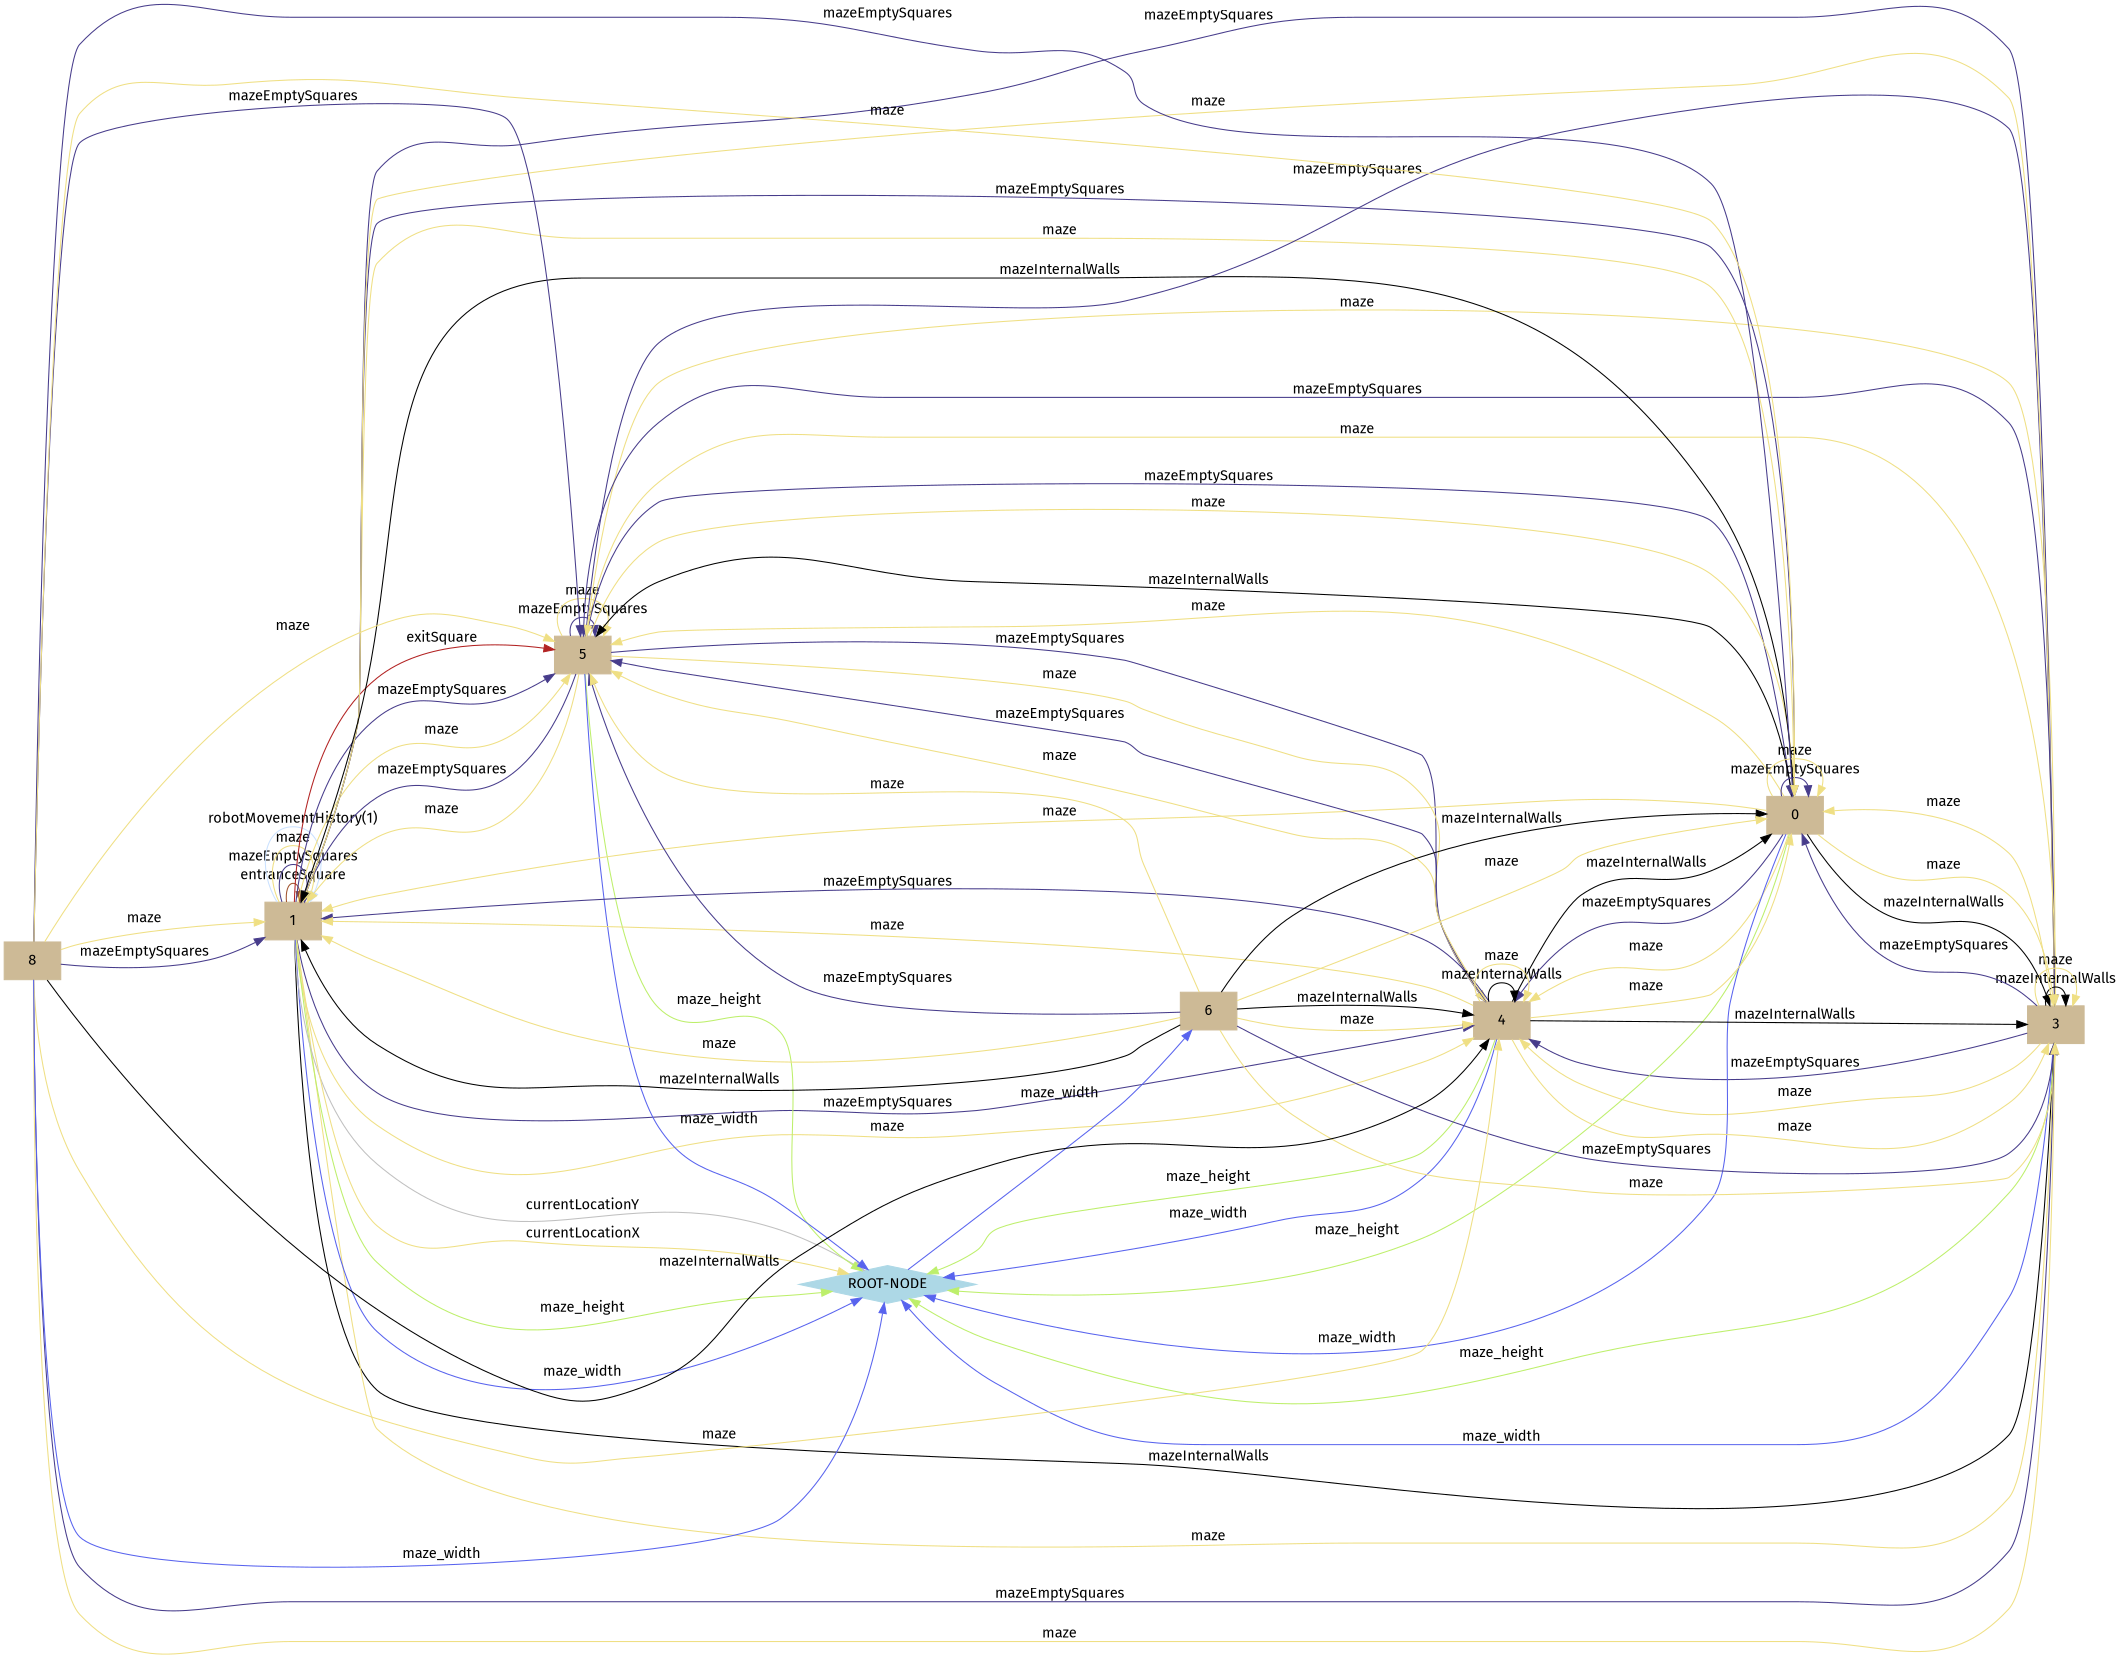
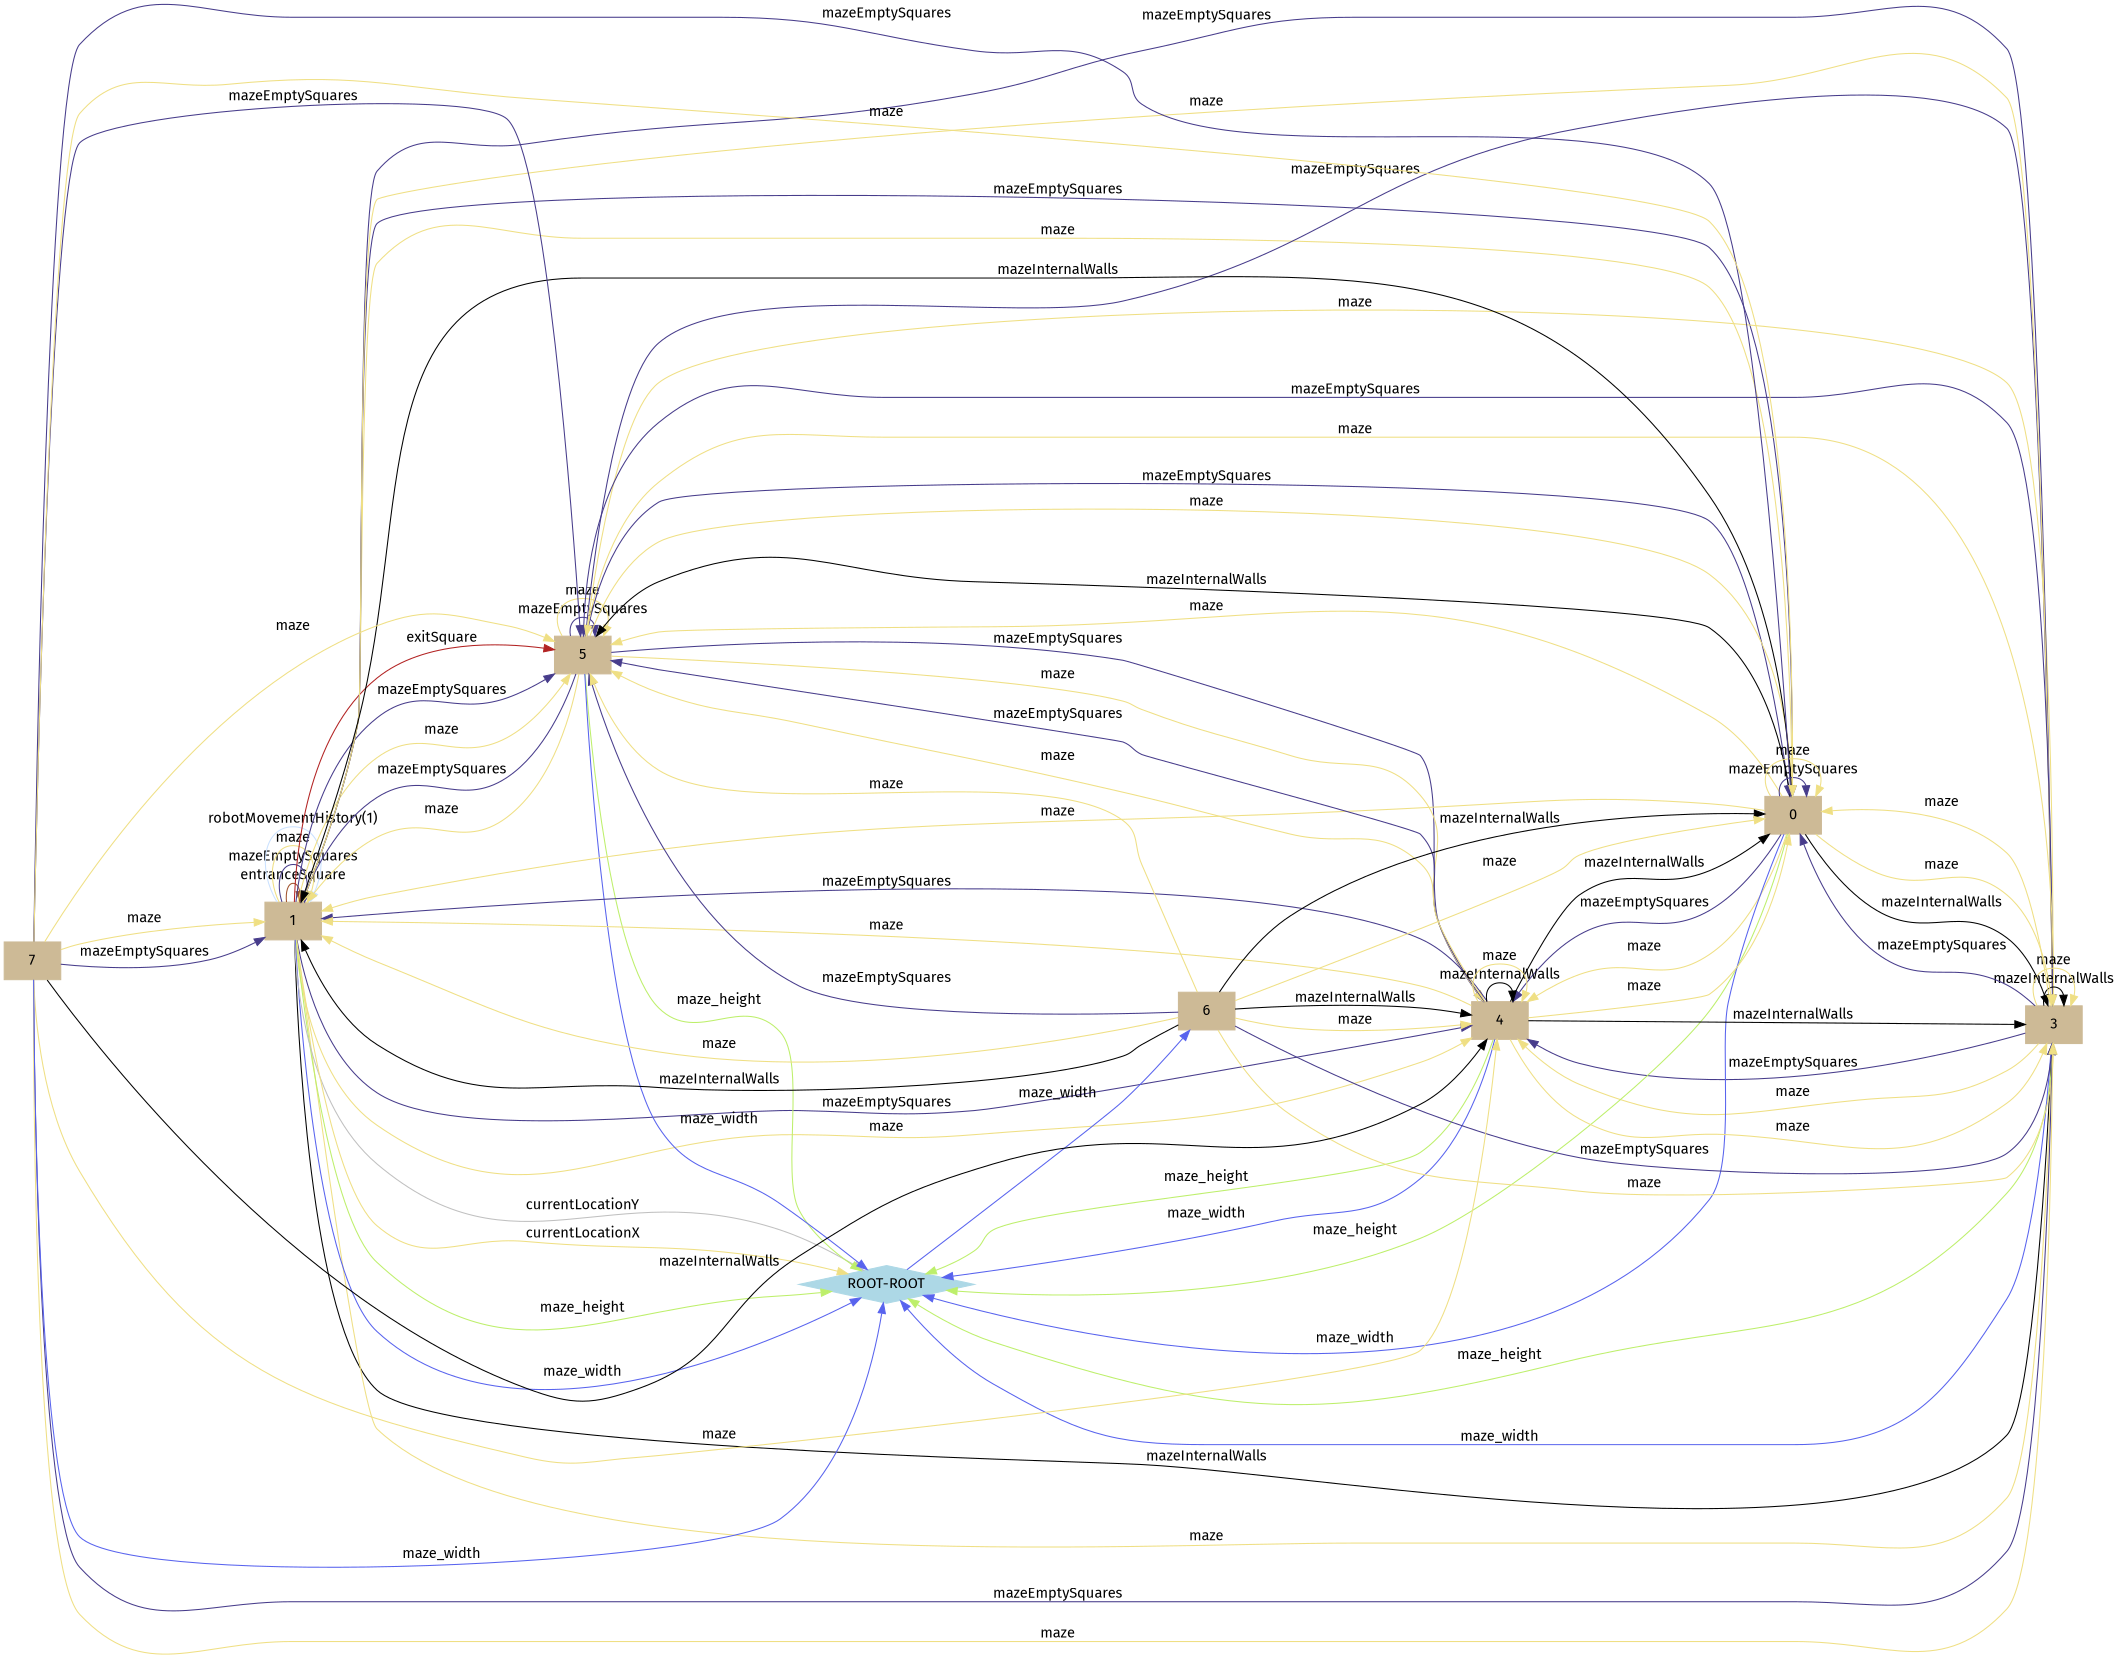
(32, 961) -> (32, 961)
(888, 1284) -> (887, 1284)
